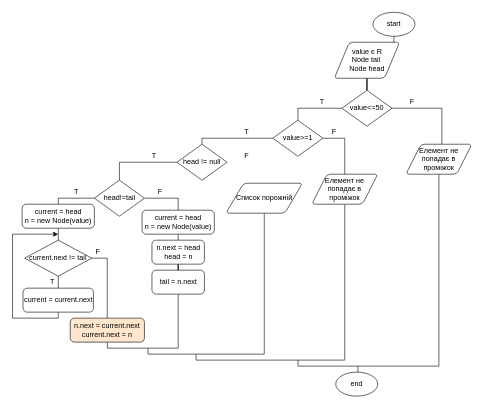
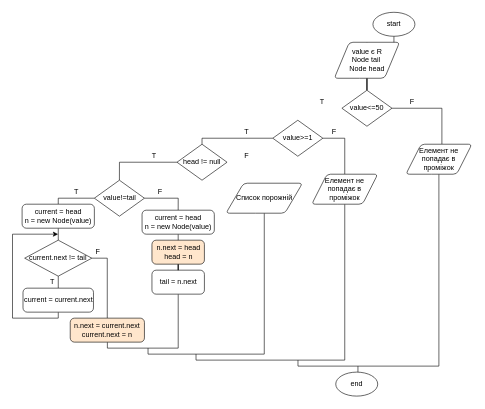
(314, 108) -> none
(120, 198) -> (120, 198)
(178, 252) -> (178, 252)
